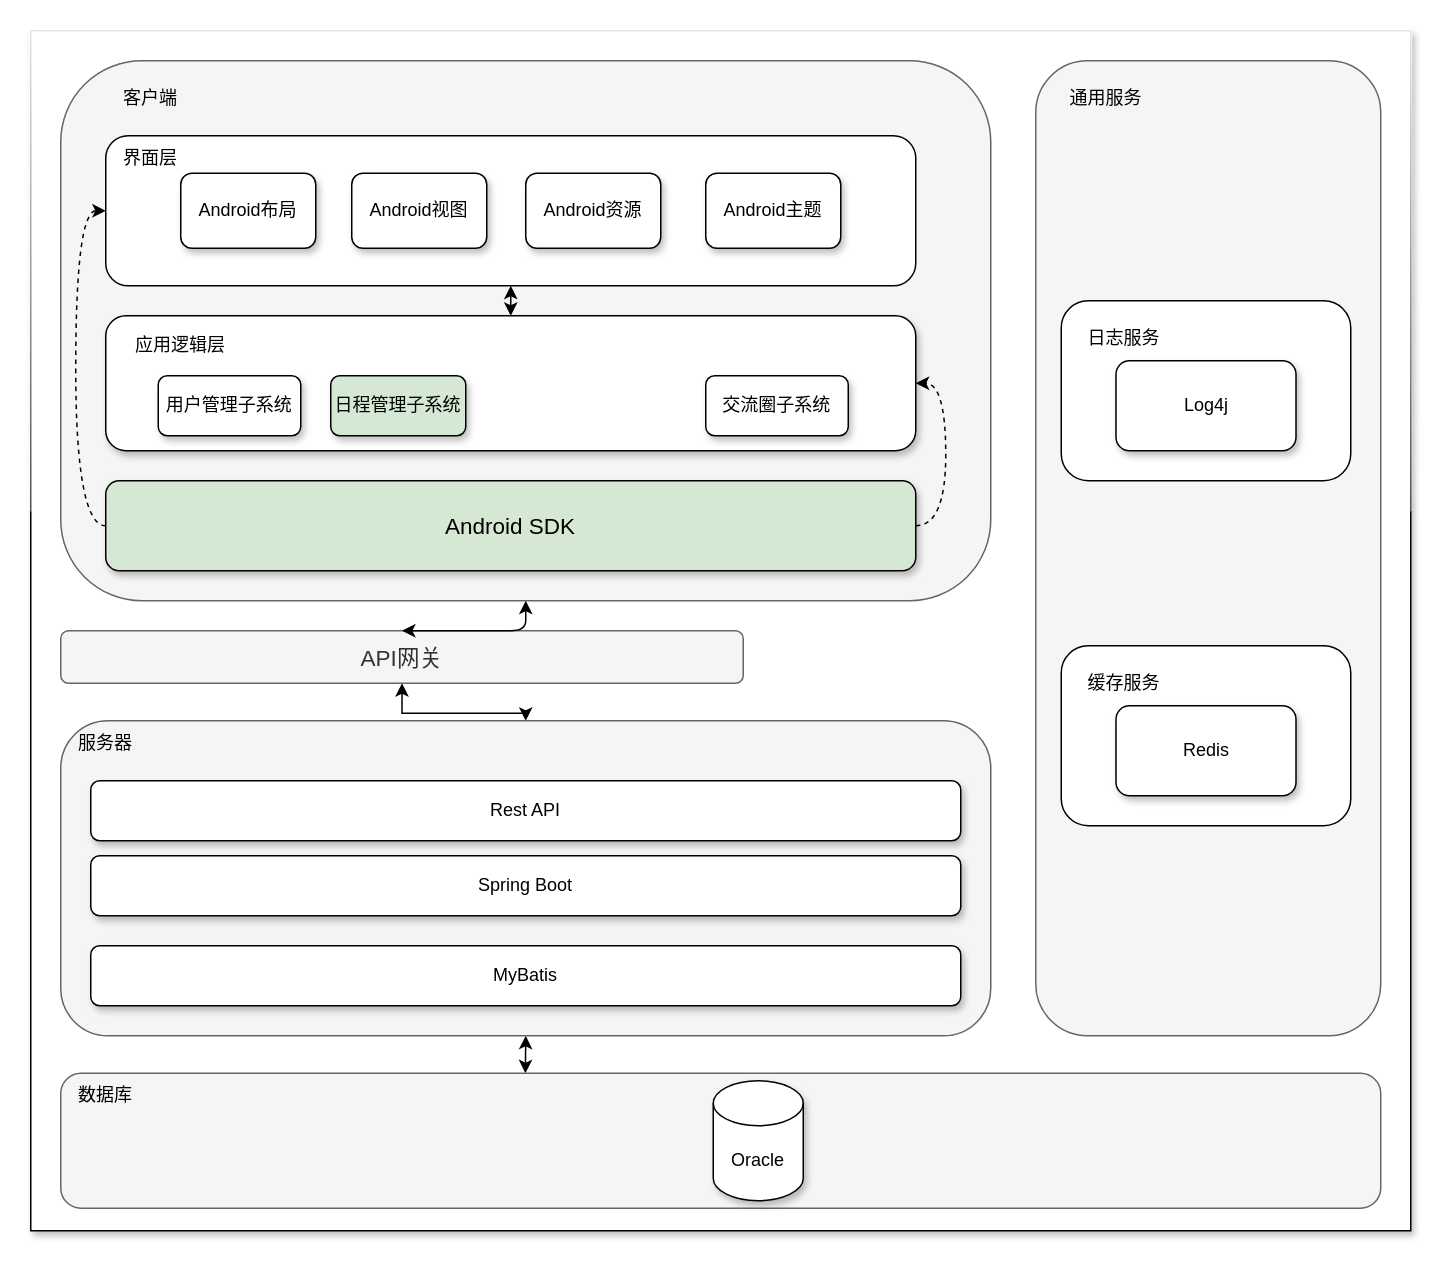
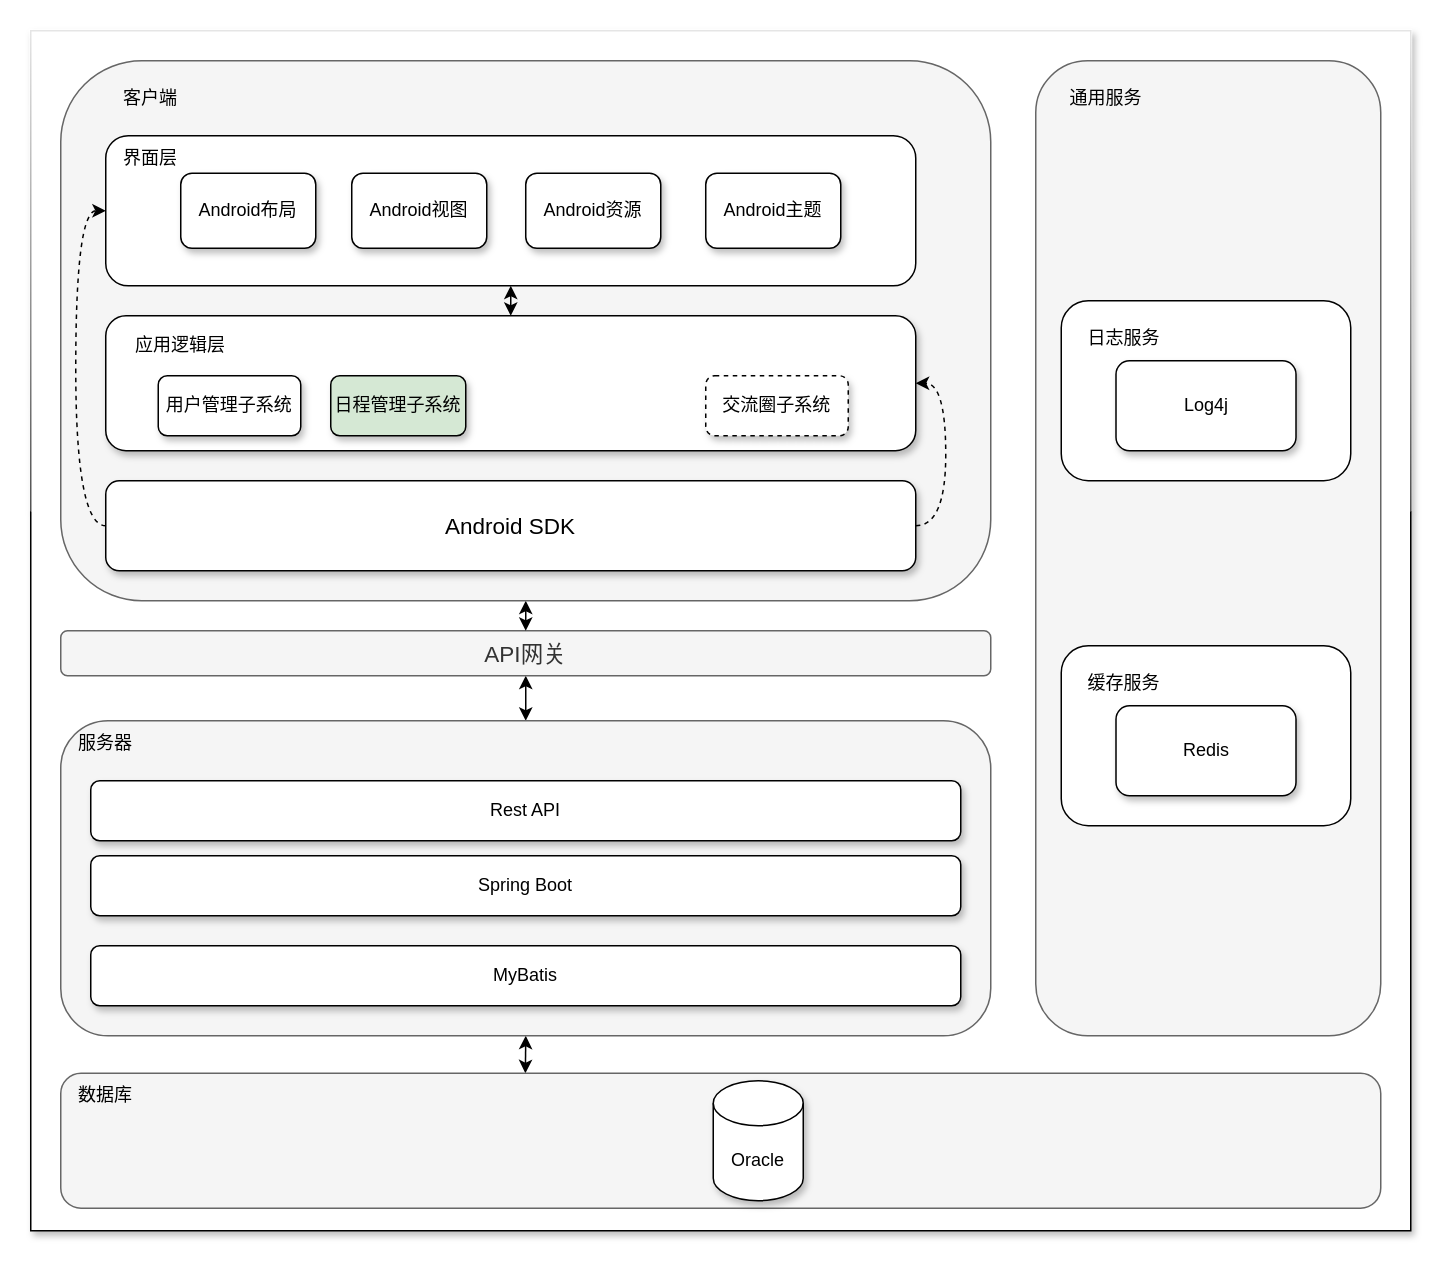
(777, 406) -> (777, 406)
(511, 526) -> (511, 526)
(402, 657) -> (526, 653)
